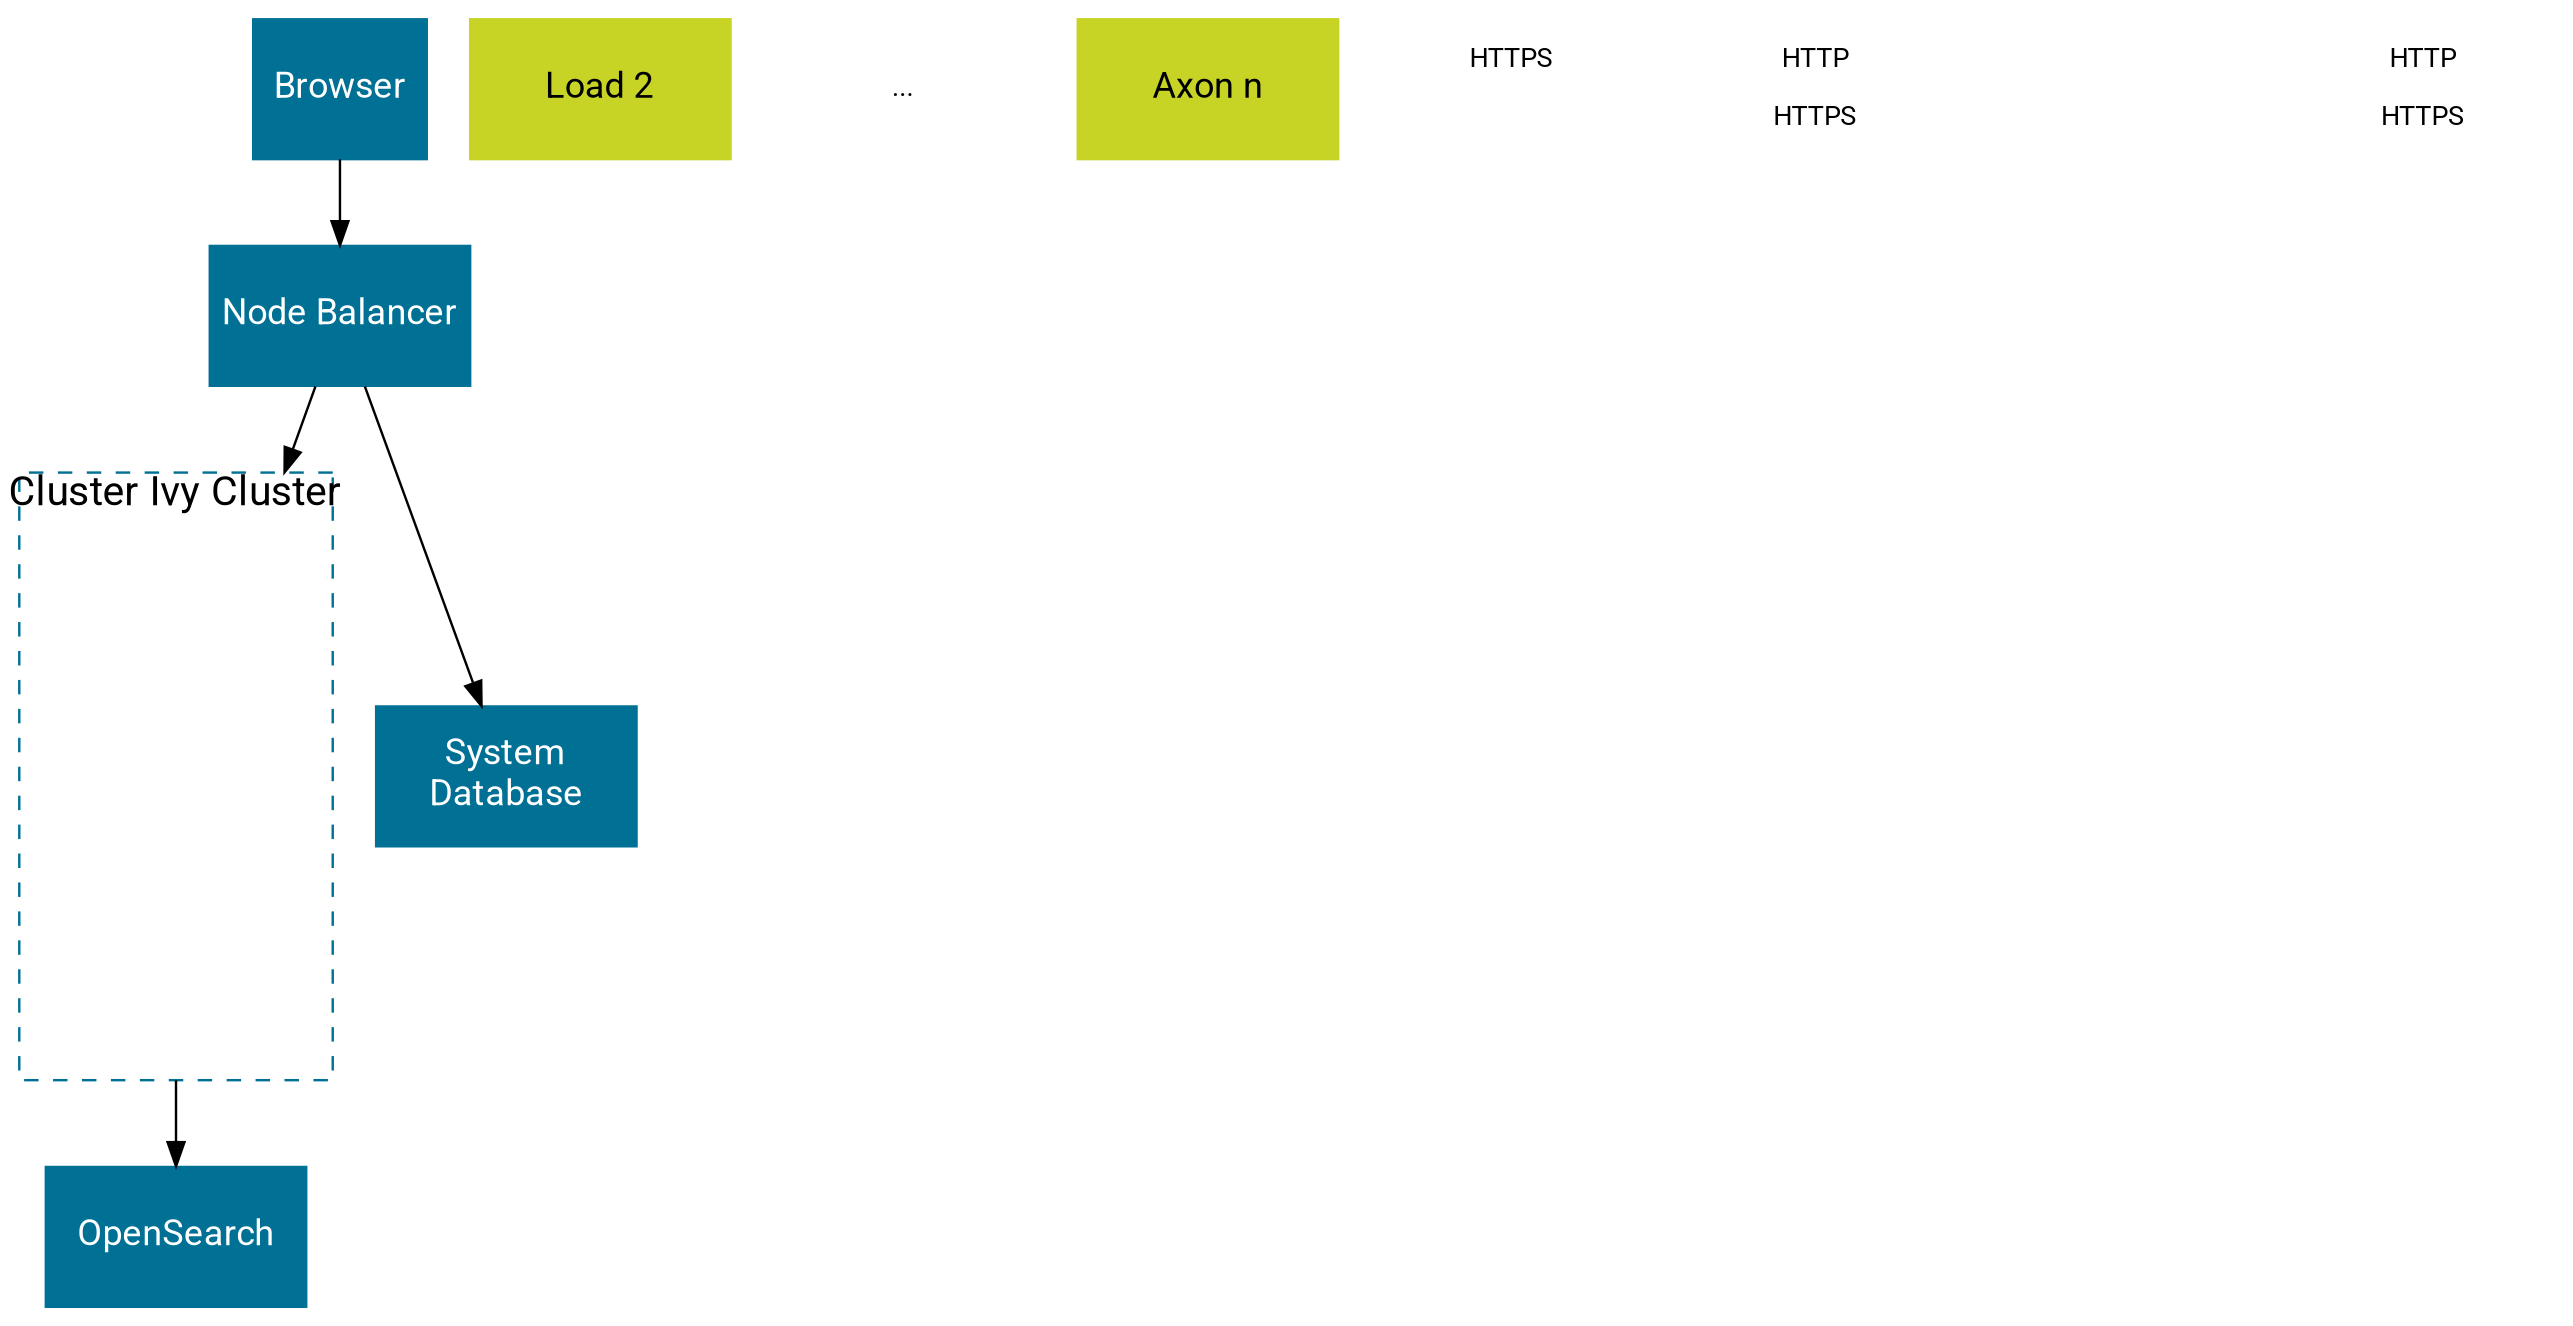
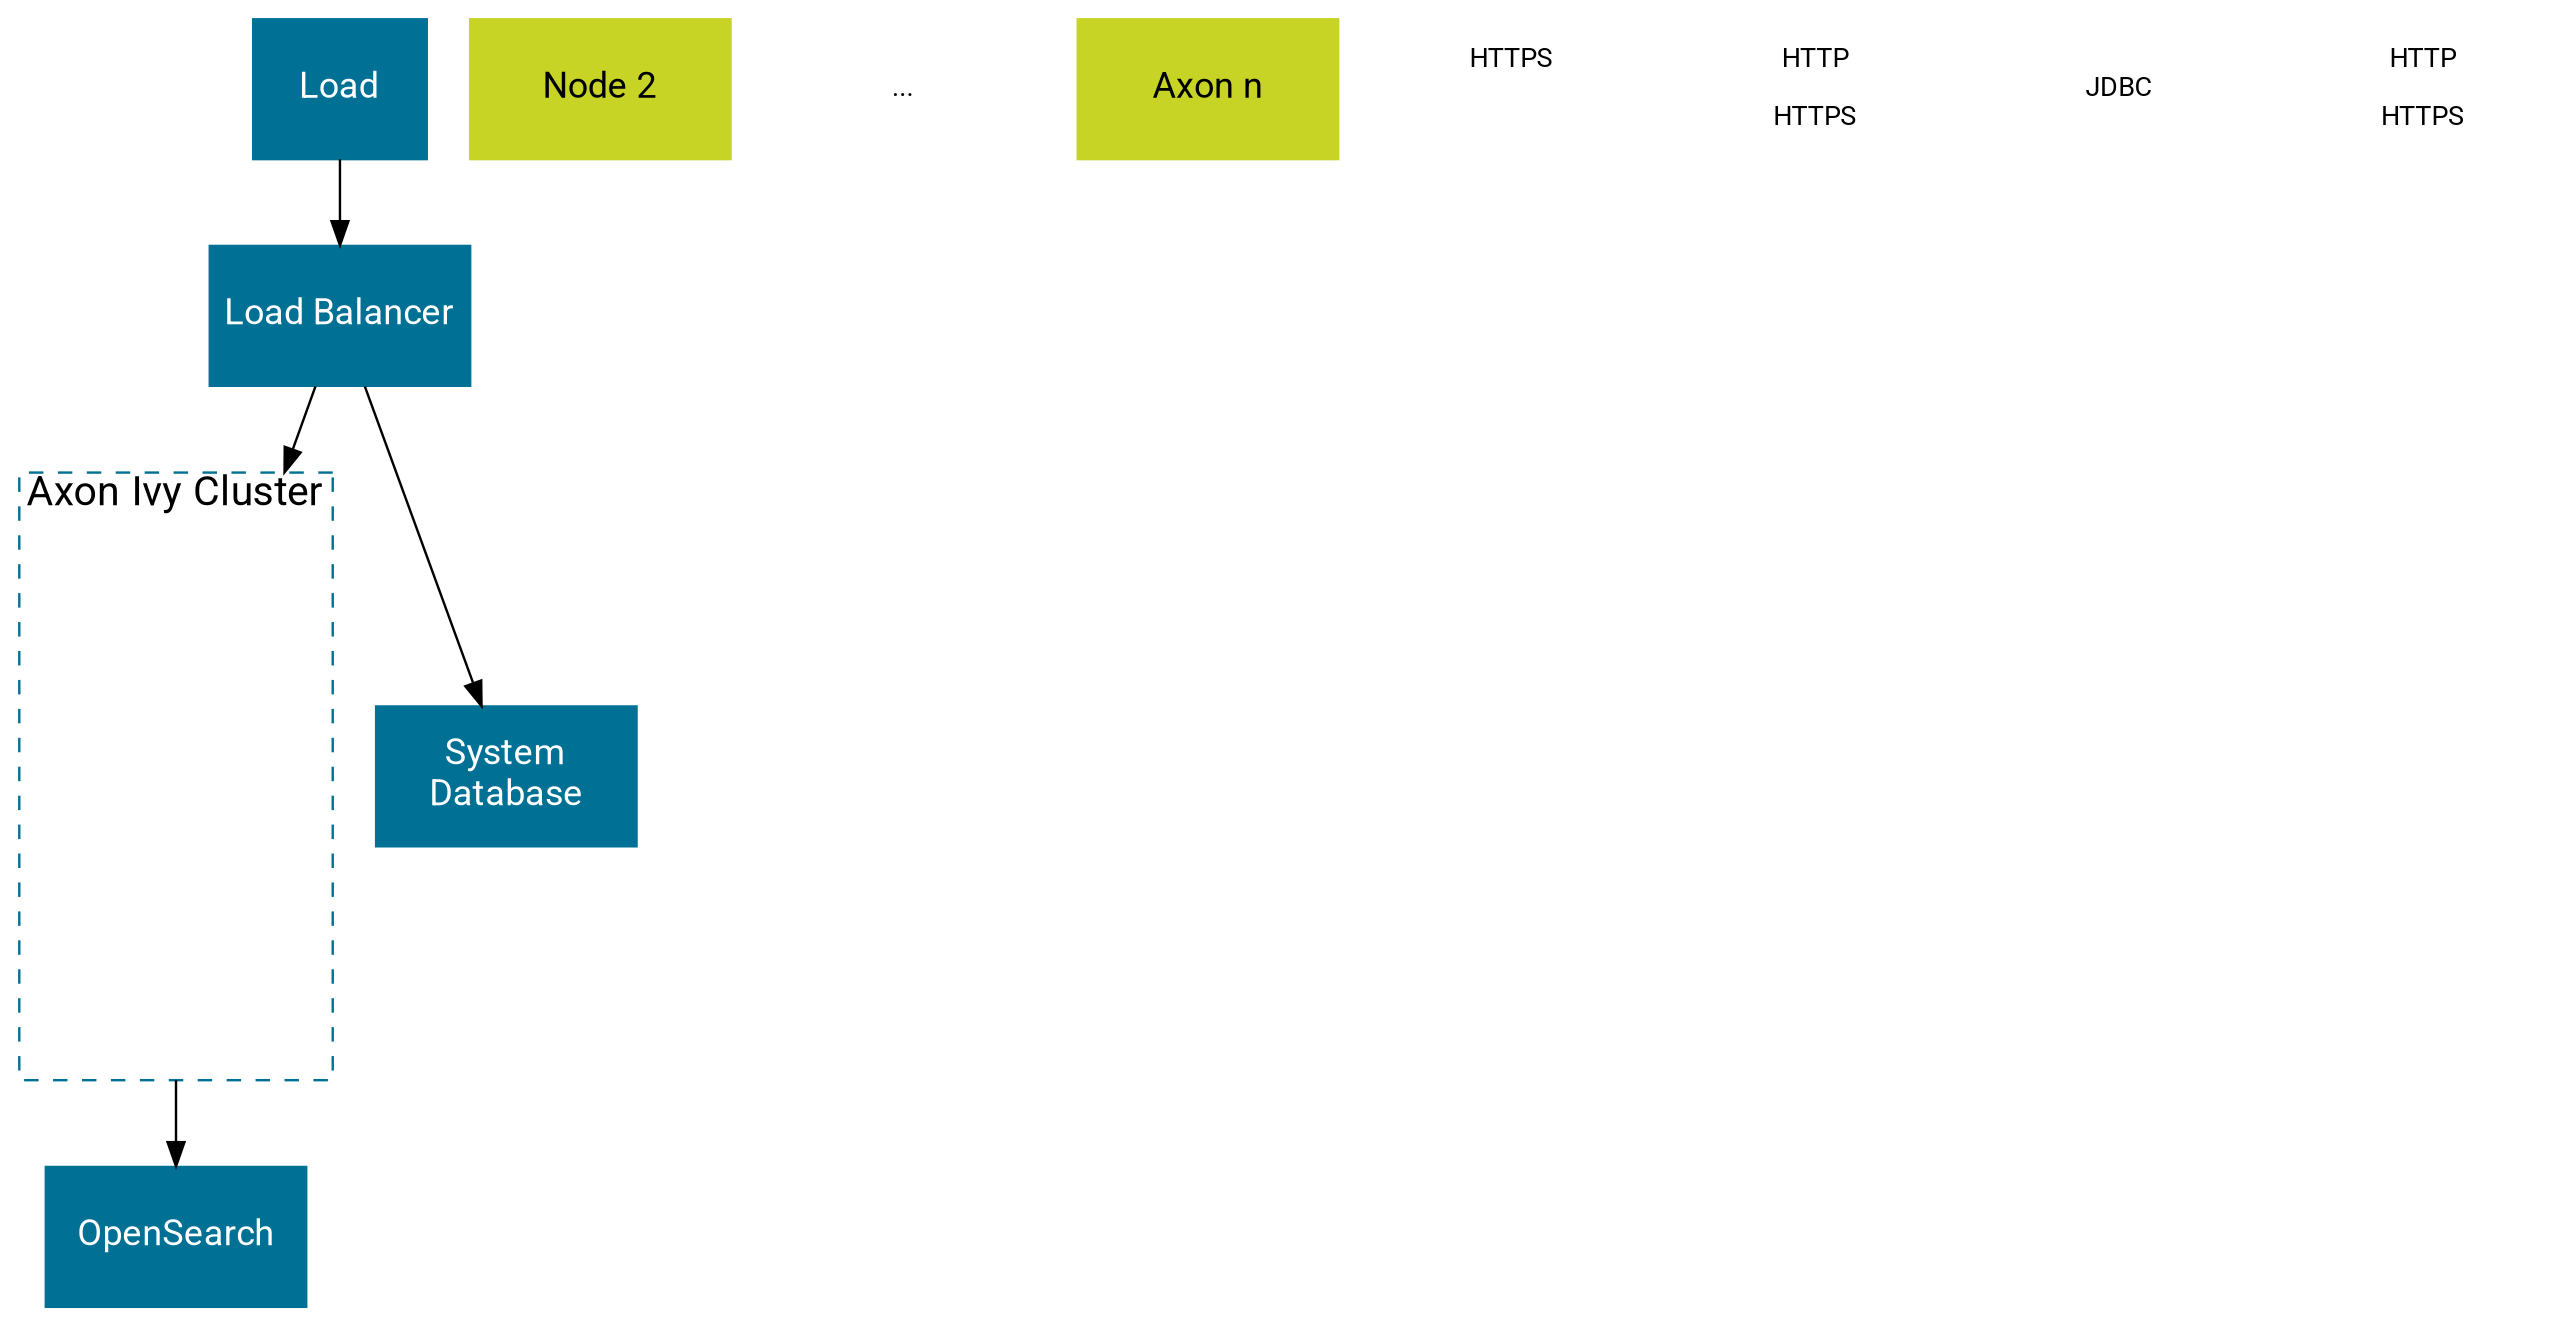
(340, 89) -> (340, 89)
(600, 89) -> (600, 89)
none -> (2119, 89)
(340, 316) -> (340, 316)
(176, 776) -> (176, 776)
